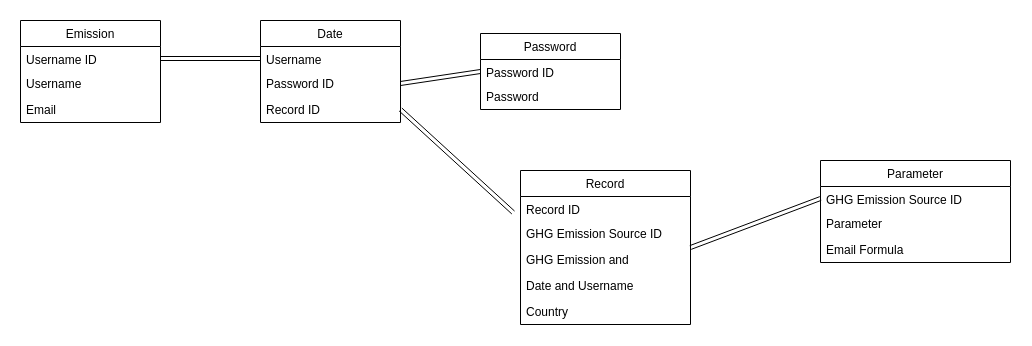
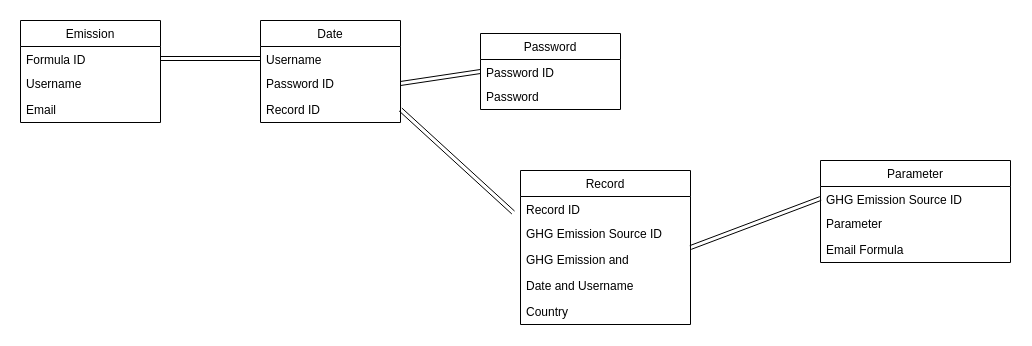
(61, 60) -> (56, 60)
